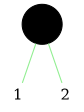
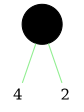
(18, 96) -> (18, 96)
